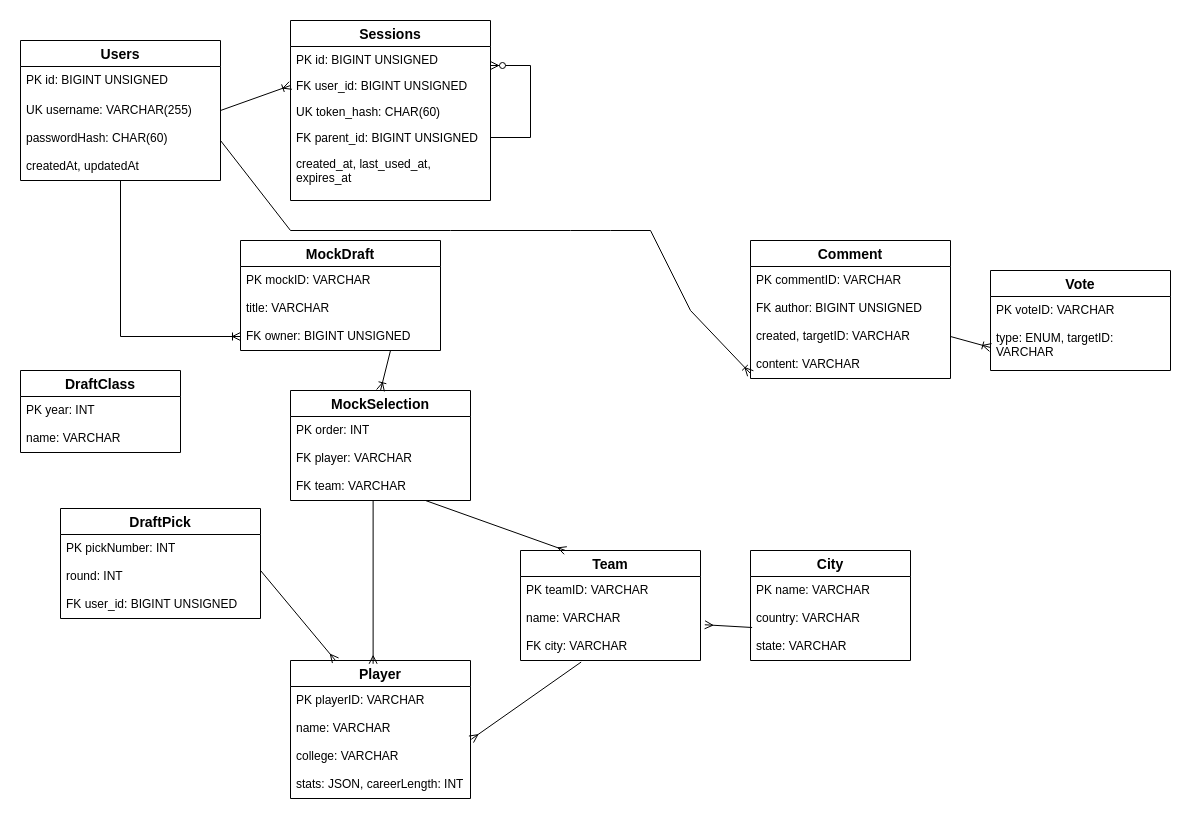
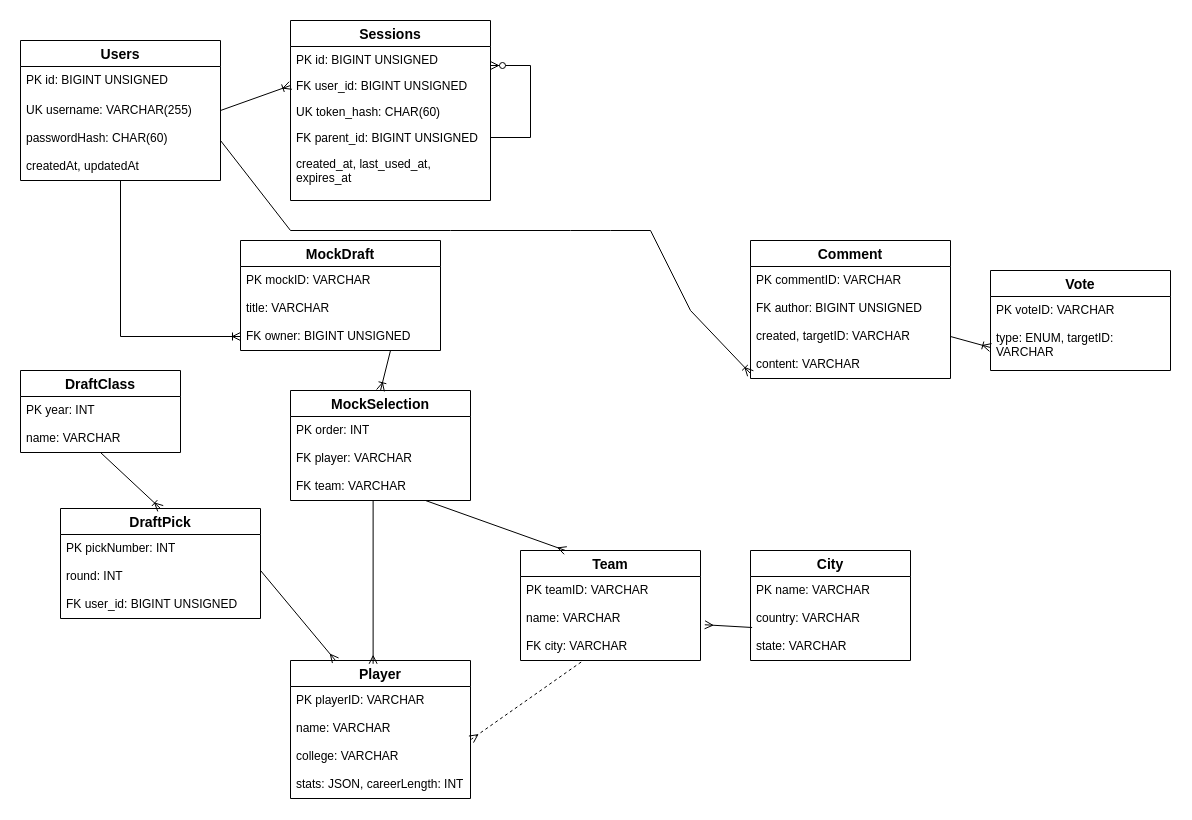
none -> (131, 481)
(525, 701) -> (525, 701)
